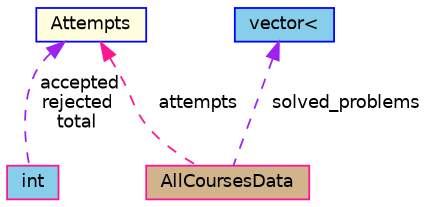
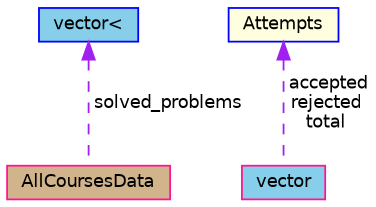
(143, 120) -> none
(33, 183) -> (284, 183)
